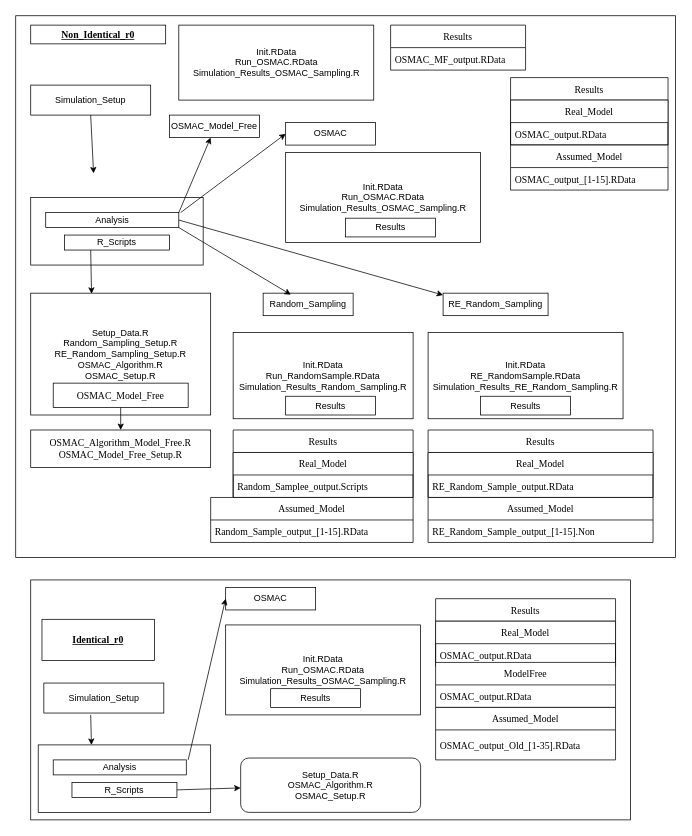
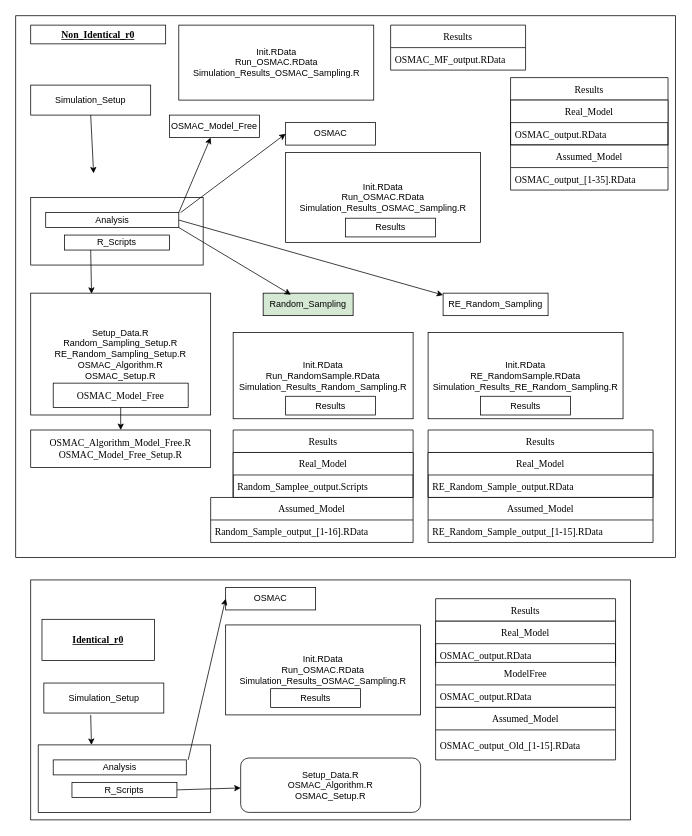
(581, 179) -> (581, 179)
(308, 305) -> (308, 305)
(302, 532) -> (302, 532)
(522, 532) -> (528, 532)
(516, 746) -> (516, 746)
